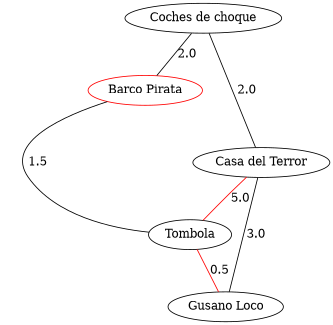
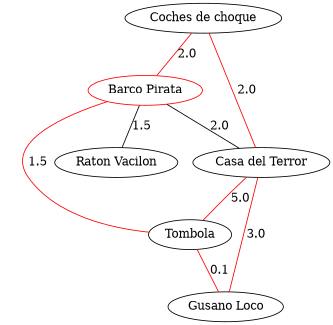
(174, 54) -> (174, 54)
(232, 90) -> (232, 90)
none -> (203, 126)
none -> (116, 163)
(32, 181) -> (32, 181)
(244, 235) -> (244, 235)
(219, 271) -> (219, 271)
